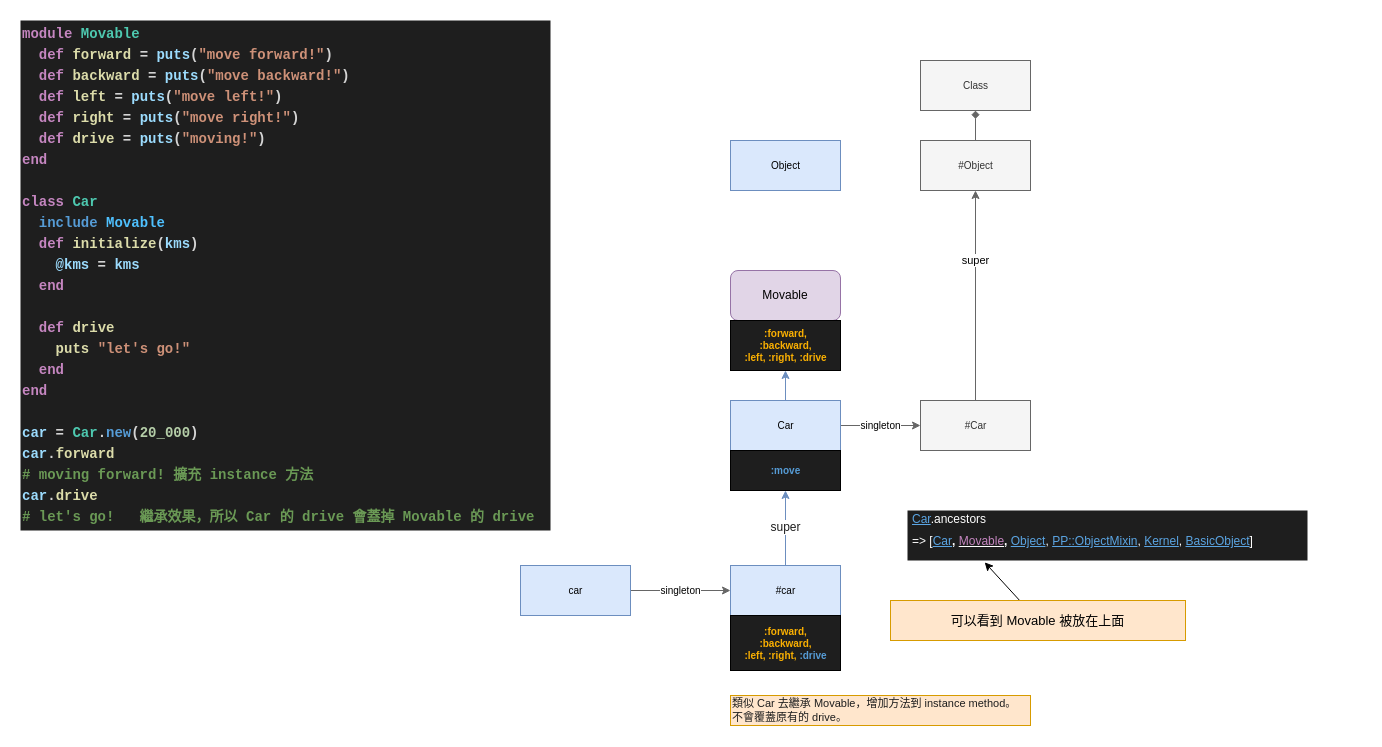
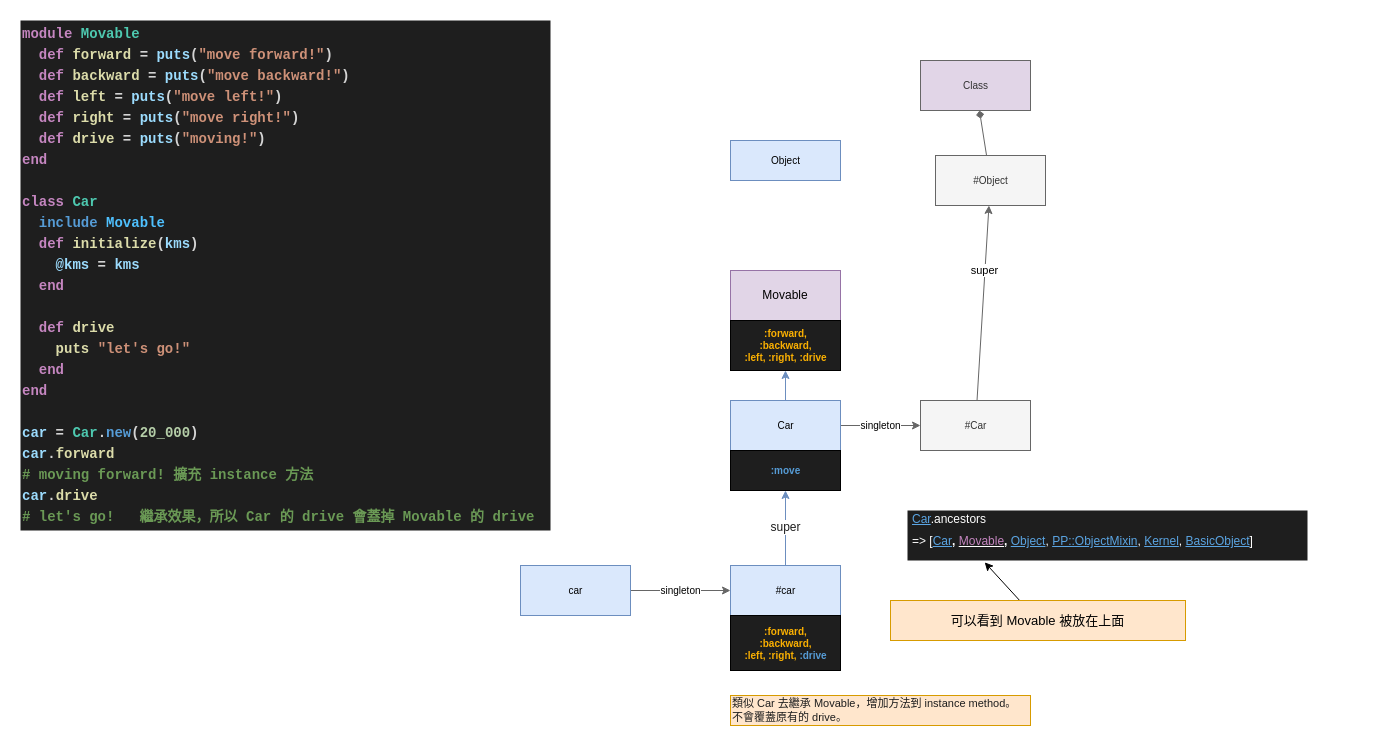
(976, 86) -> (976, 86)
(786, 166) -> (786, 161)
(976, 166) -> (991, 181)
(786, 296) -> (786, 296)
